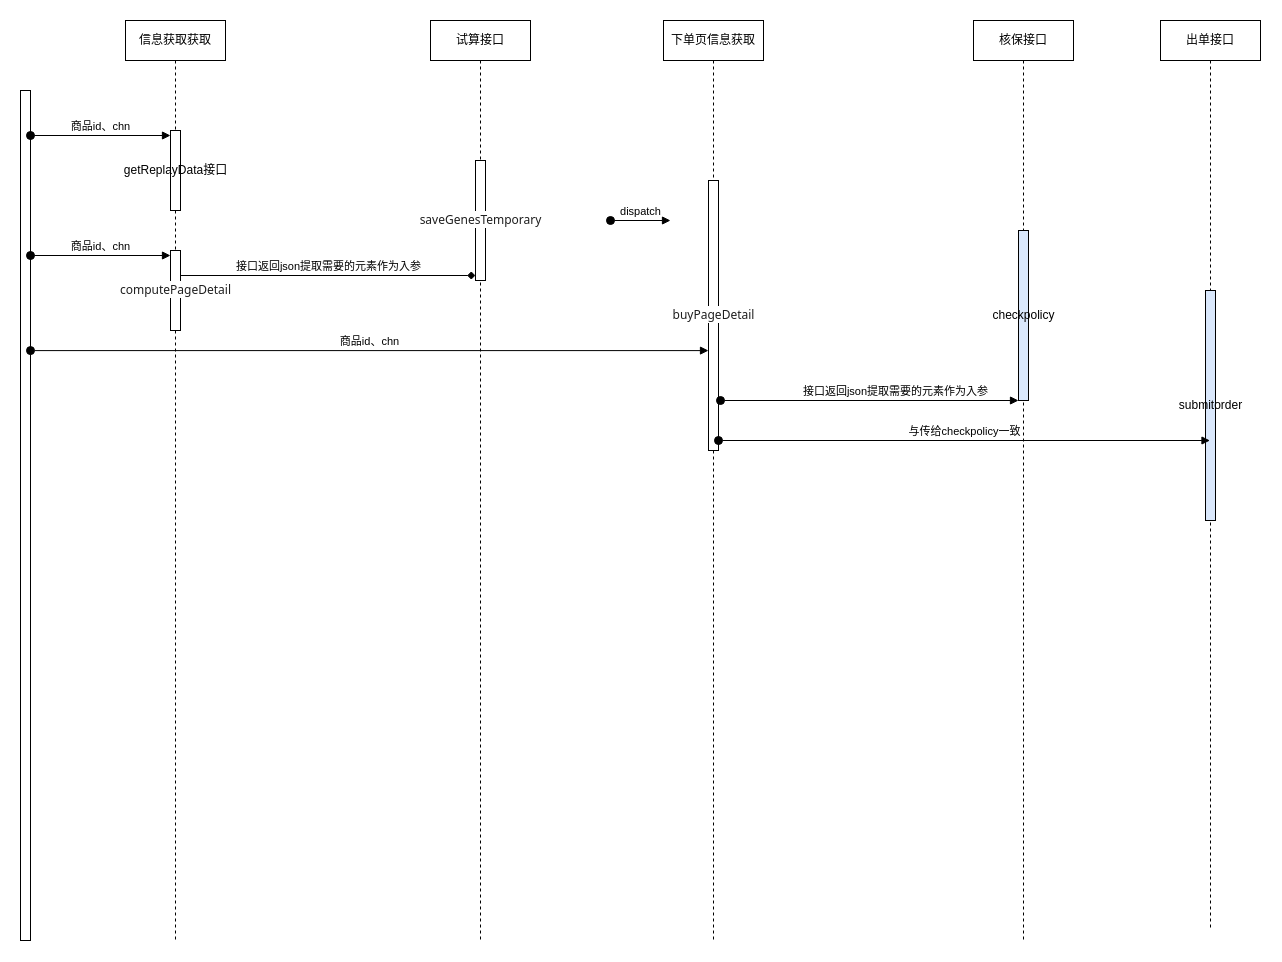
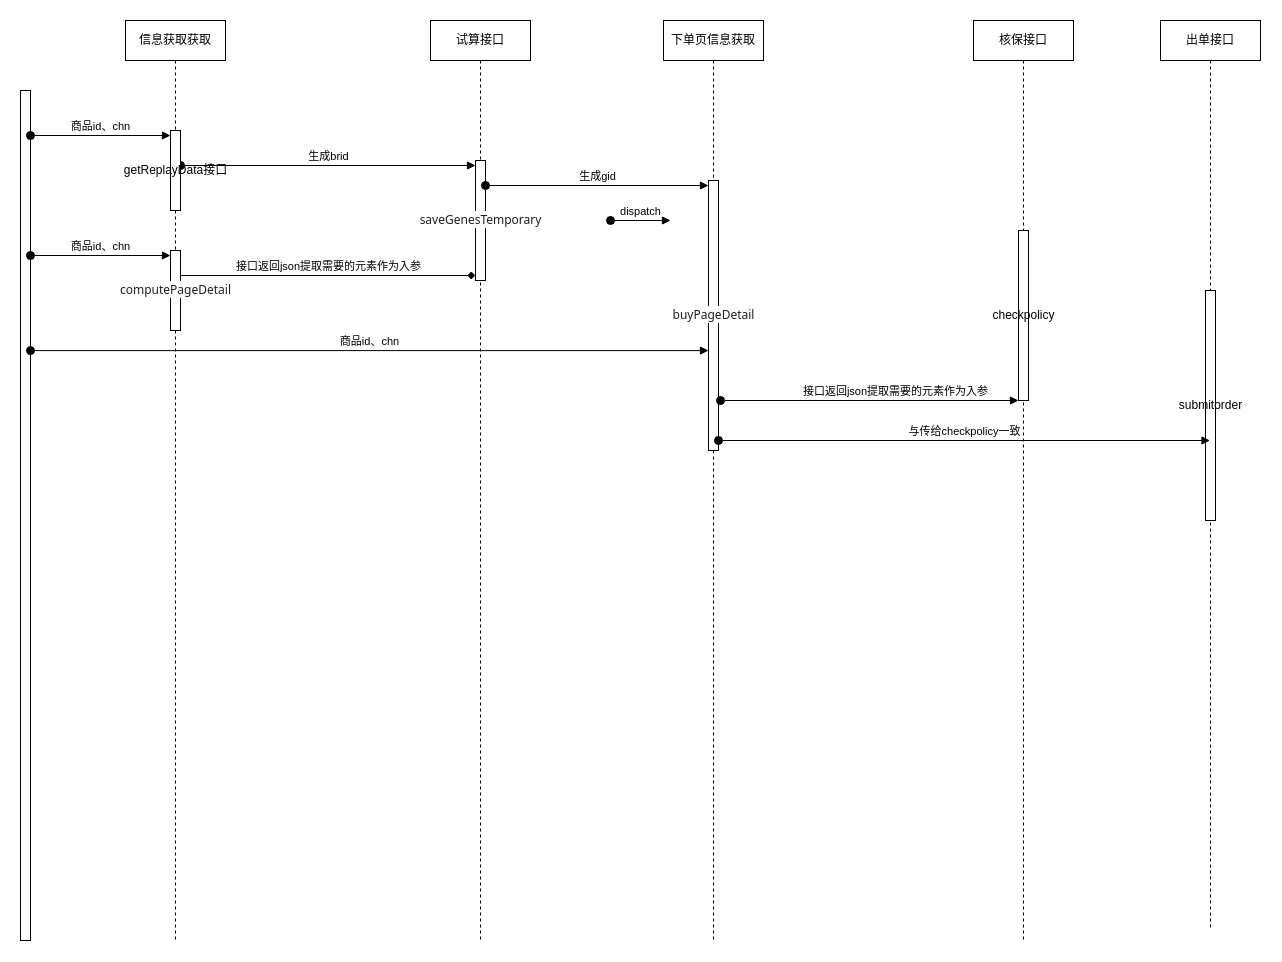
none -> (326, 166)
none -> (595, 186)
(1024, 316) -> (1024, 316)
(1211, 406) -> (1211, 406)
